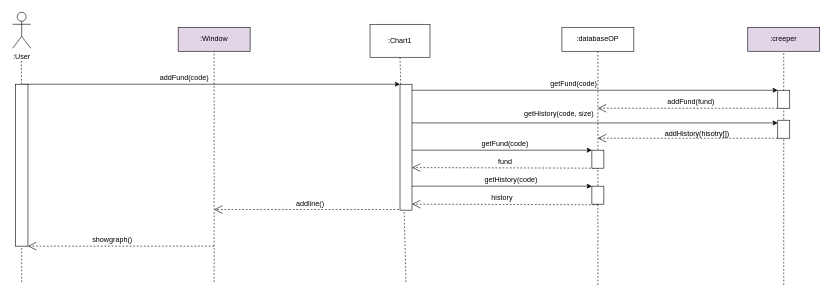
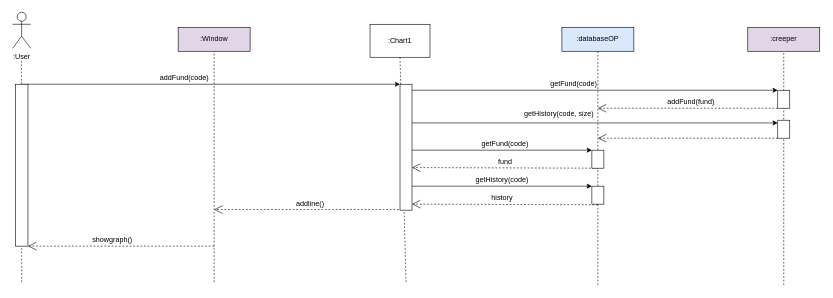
(598, 39) -> (598, 39)
(694, 134) -> none
(511, 180) -> (502, 180)
